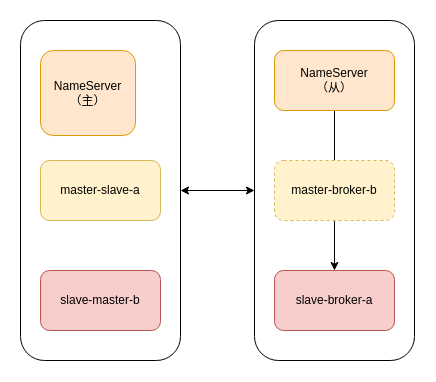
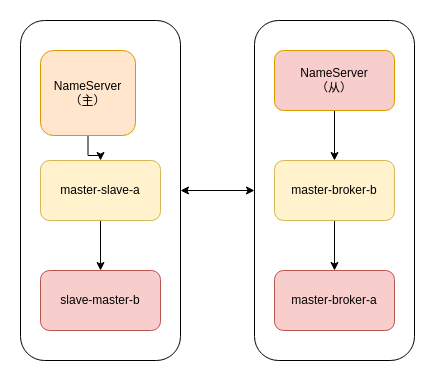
(335, 81) -> (335, 81)
none -> (88, 152)
(335, 156) -> (335, 152)
(335, 191) -> (335, 191)
none -> (101, 242)
(335, 301) -> (335, 301)
